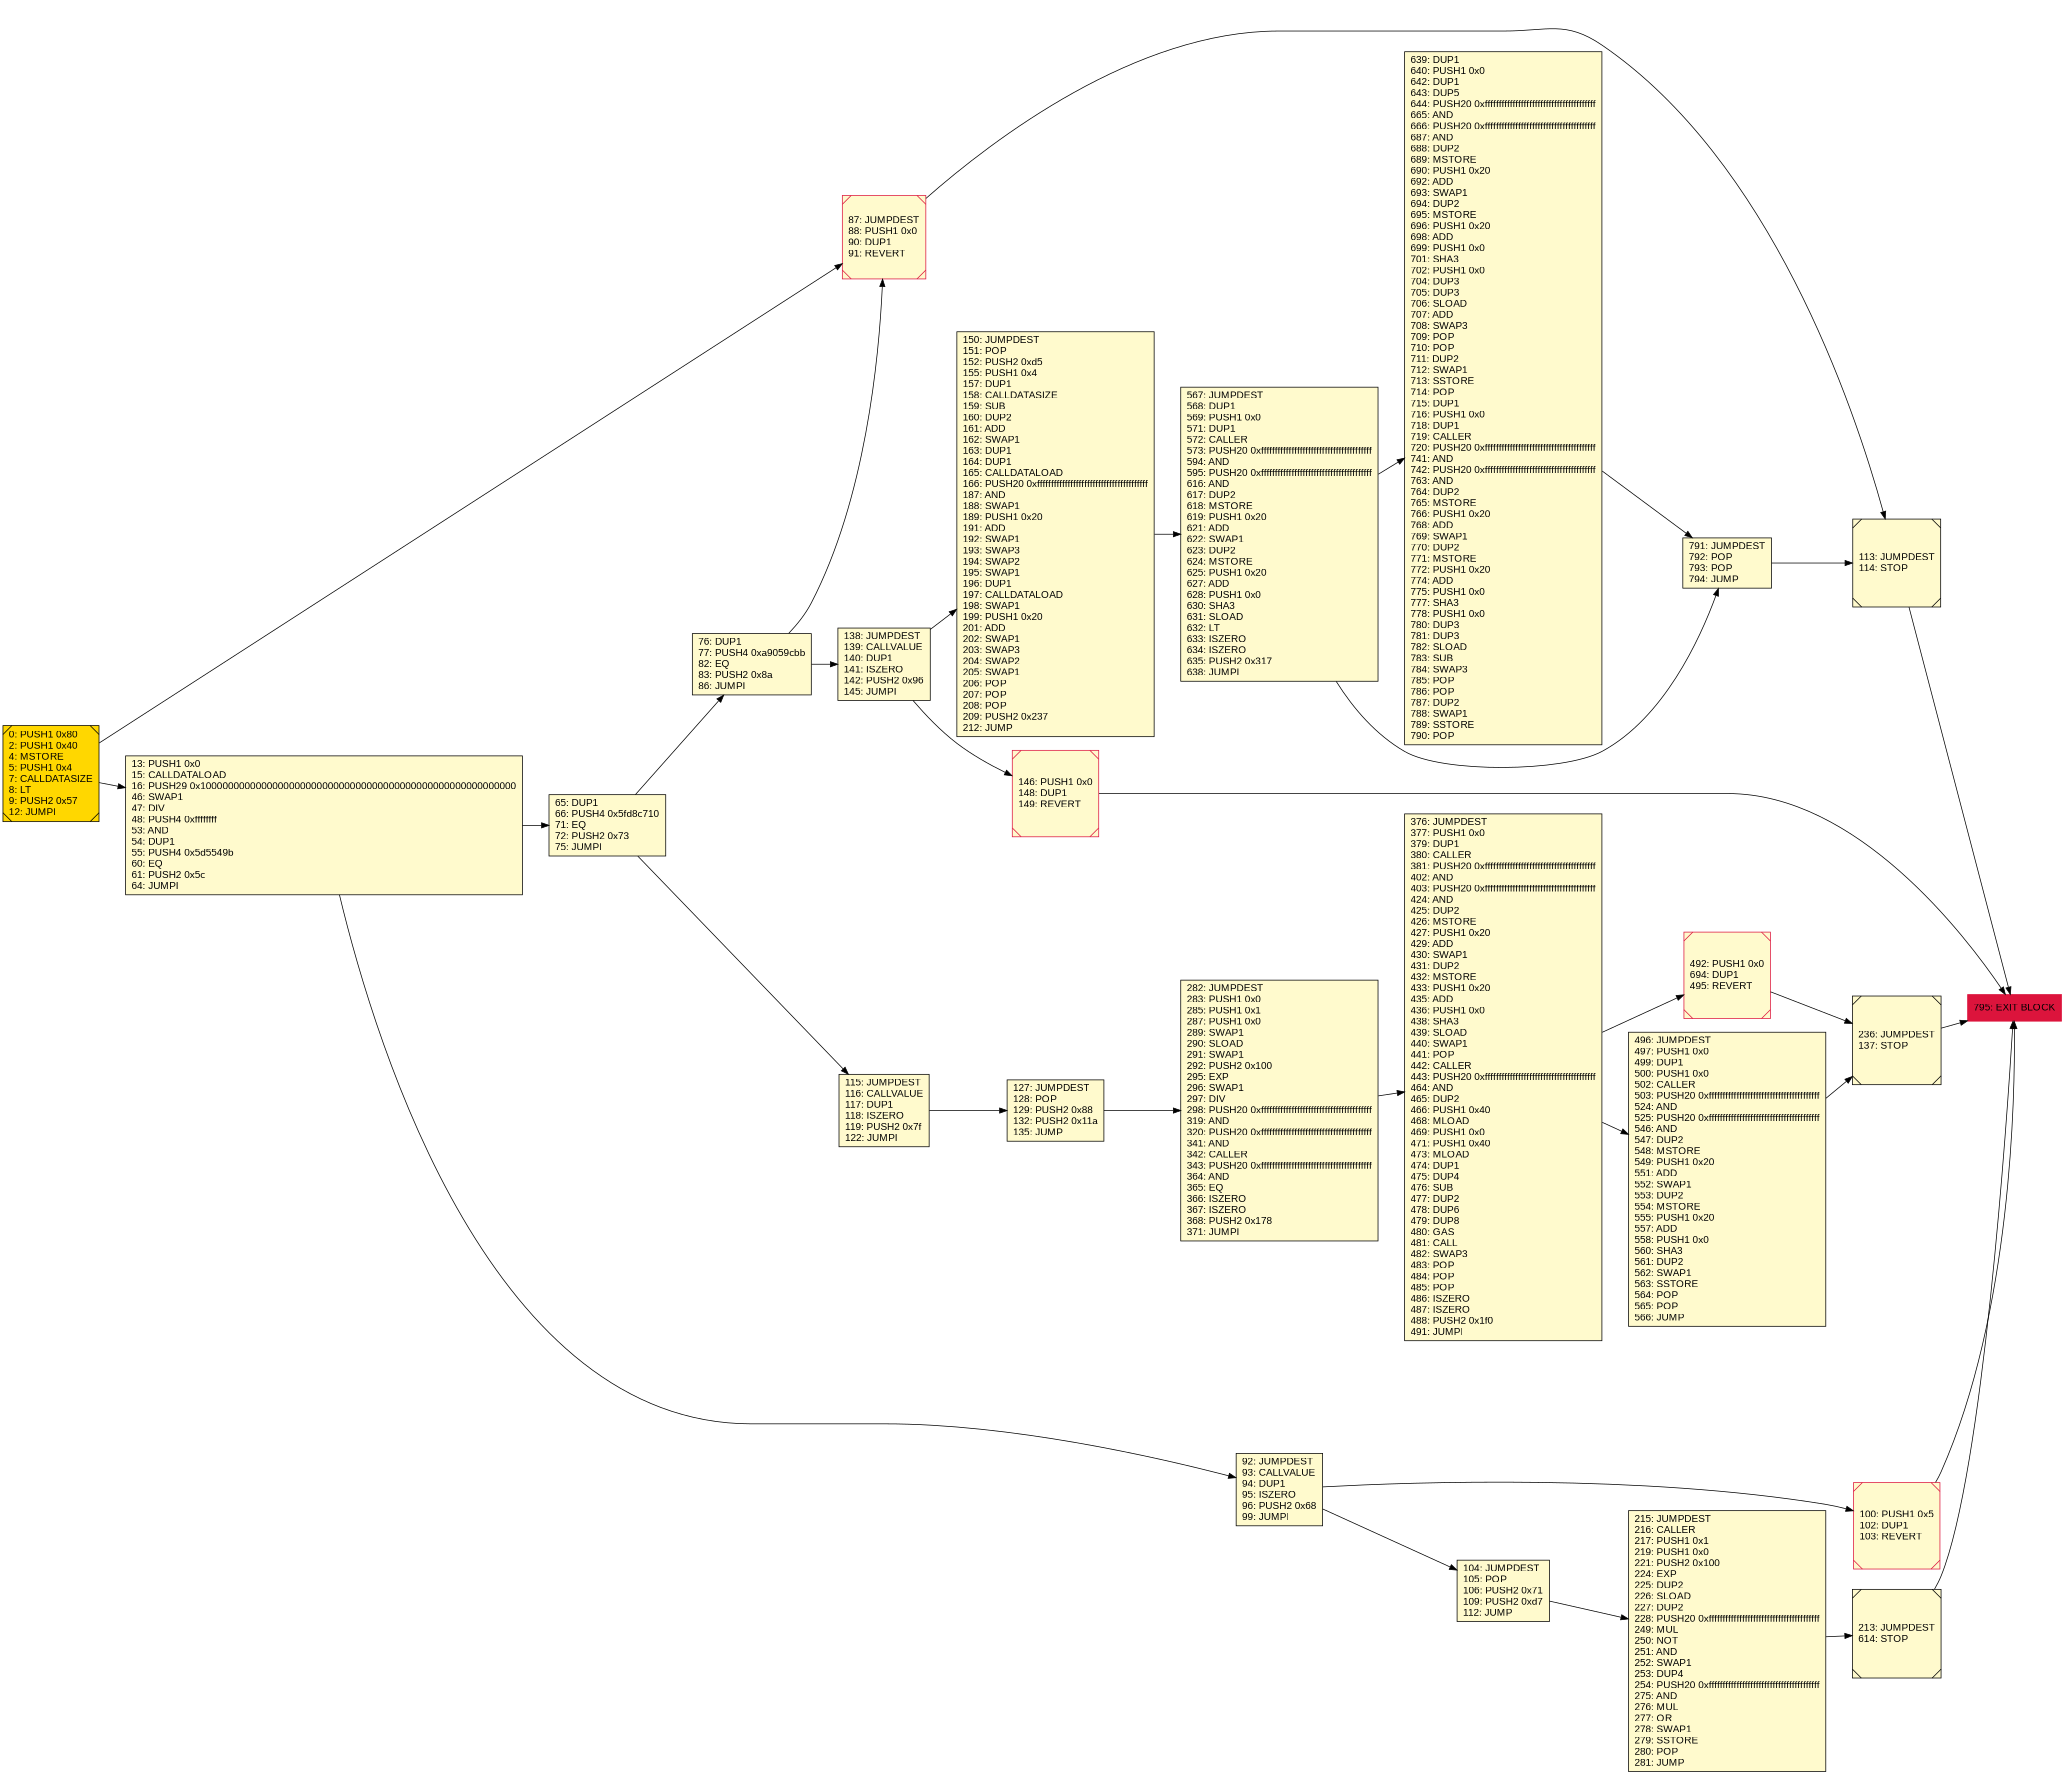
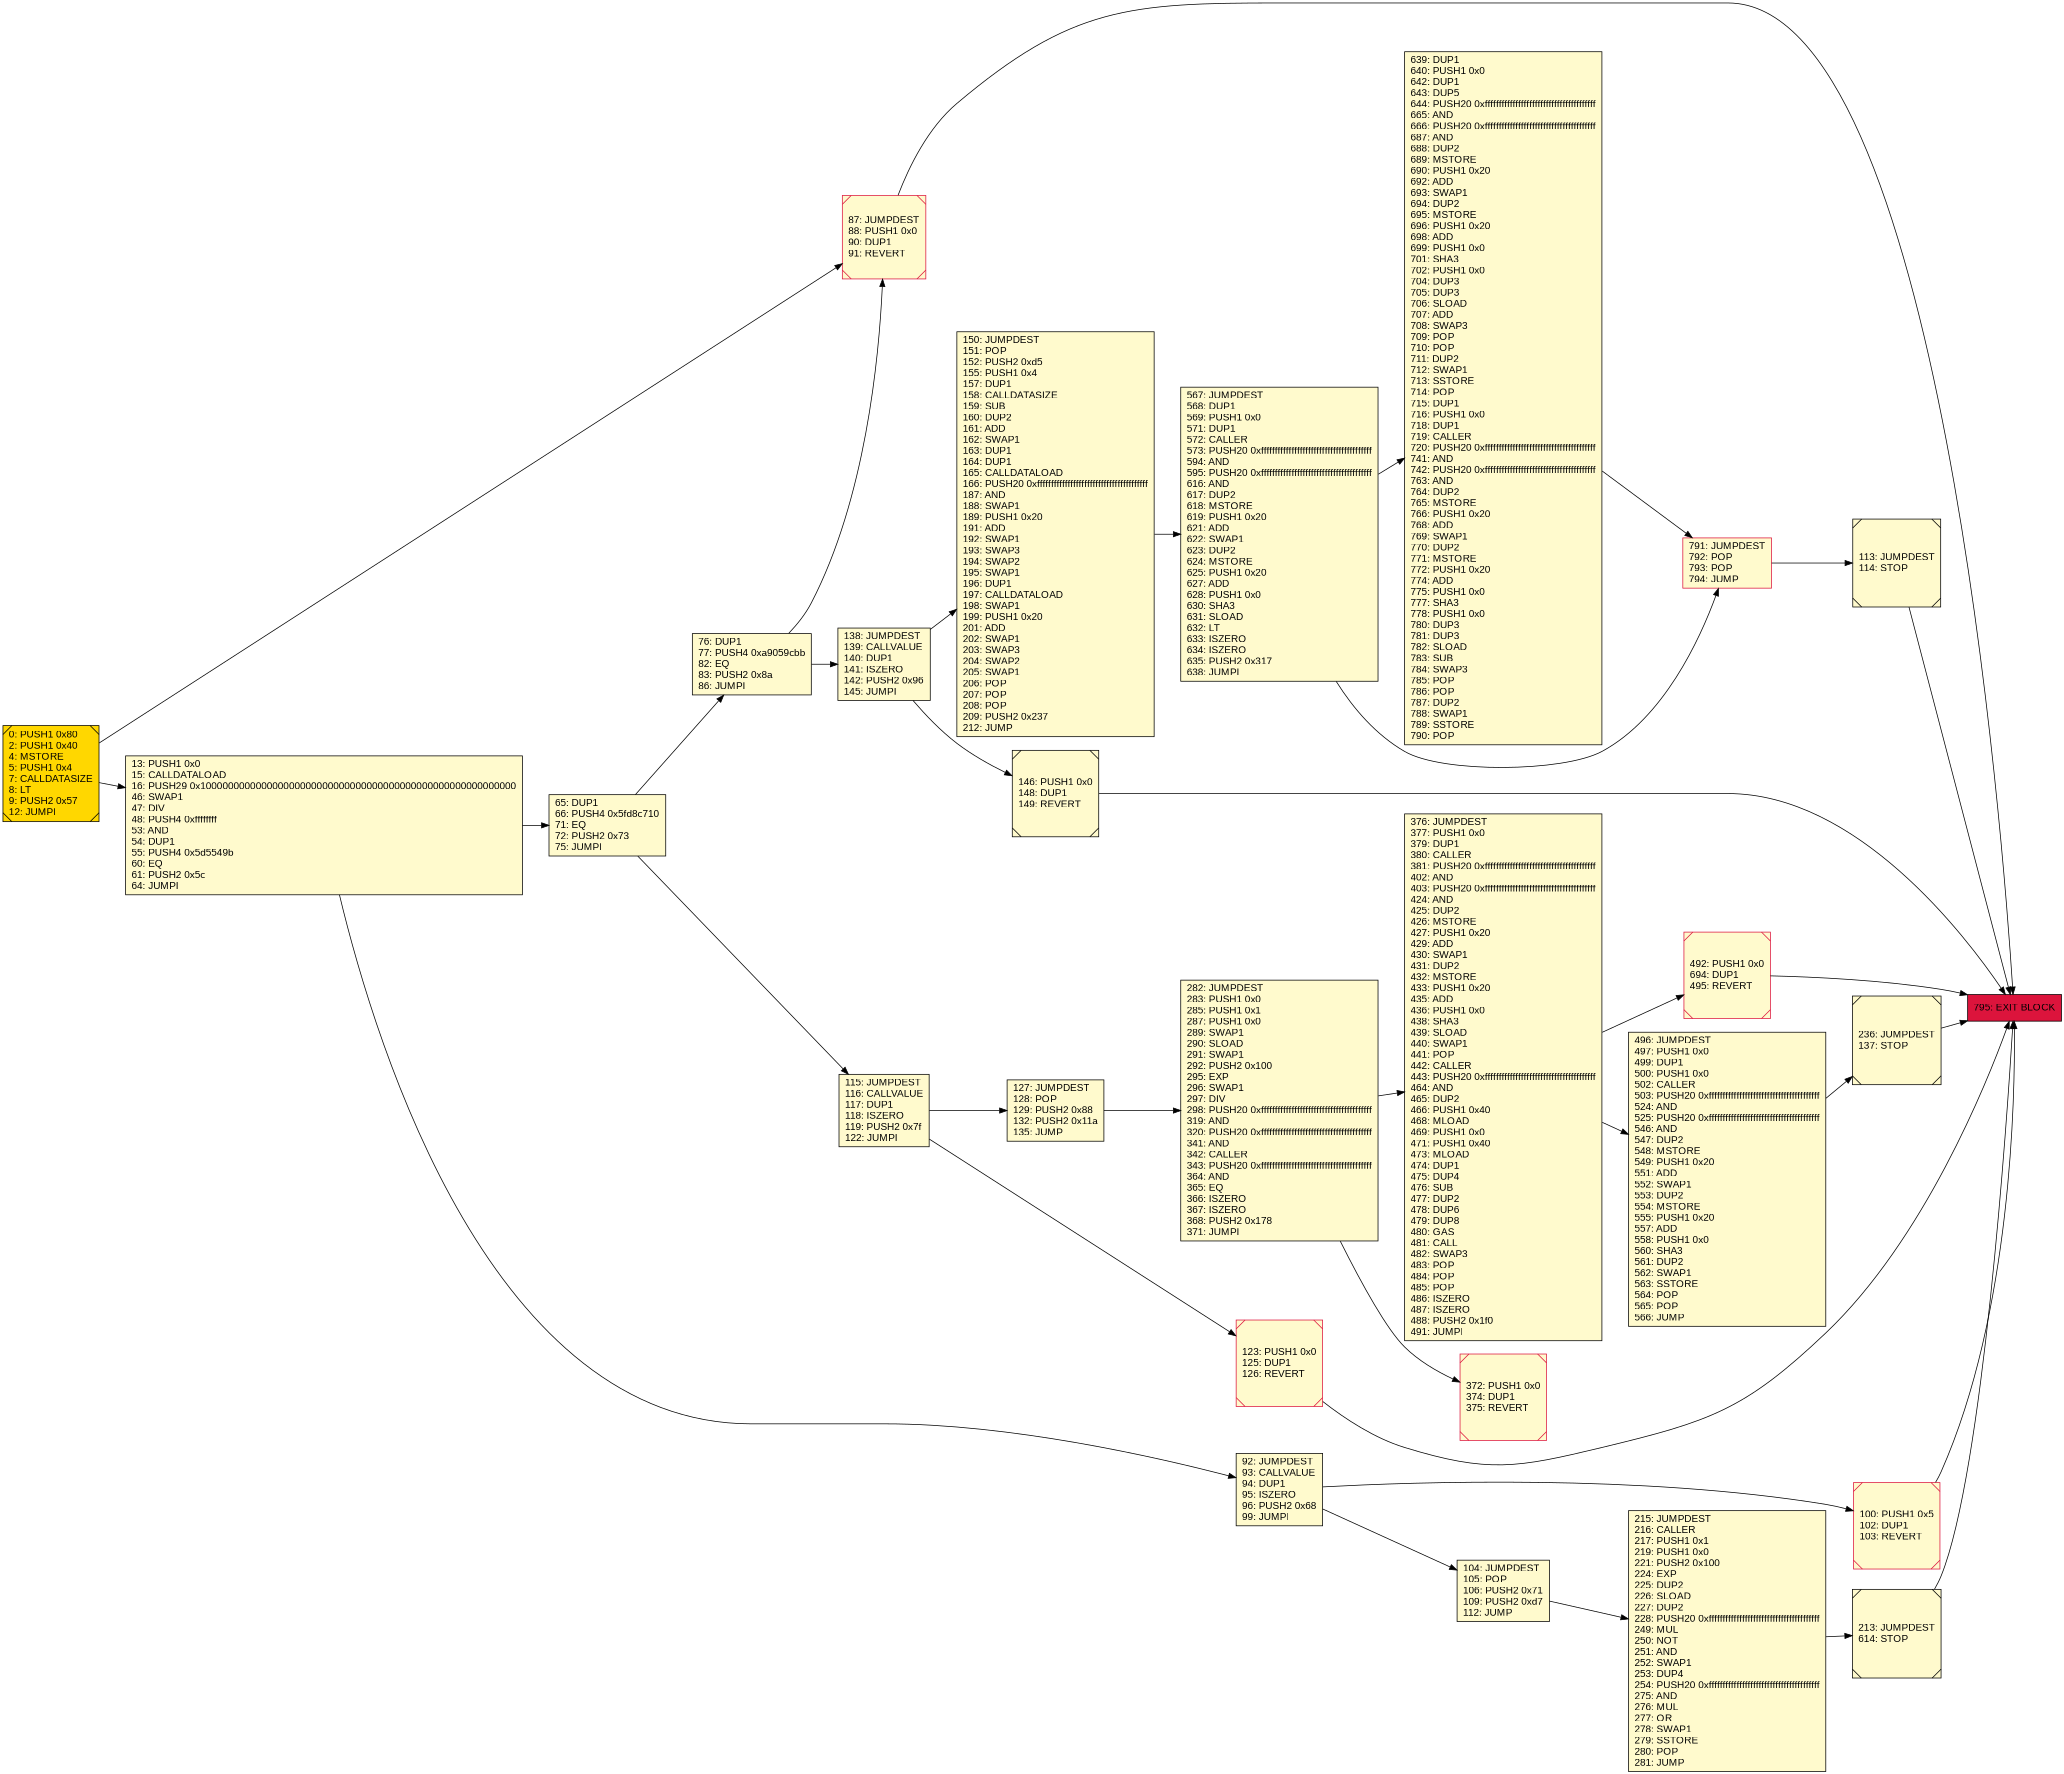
(1520, 31) -> (1798, 38)
(1727, 563) -> (1727, 563)
(1056, 794) -> (1056, 794)
(1808, 1006) -> (1866, 981)
(2015, 1008) -> (2015, 1008)
none -> (1279, 1363)
none -> (1503, 1397)
